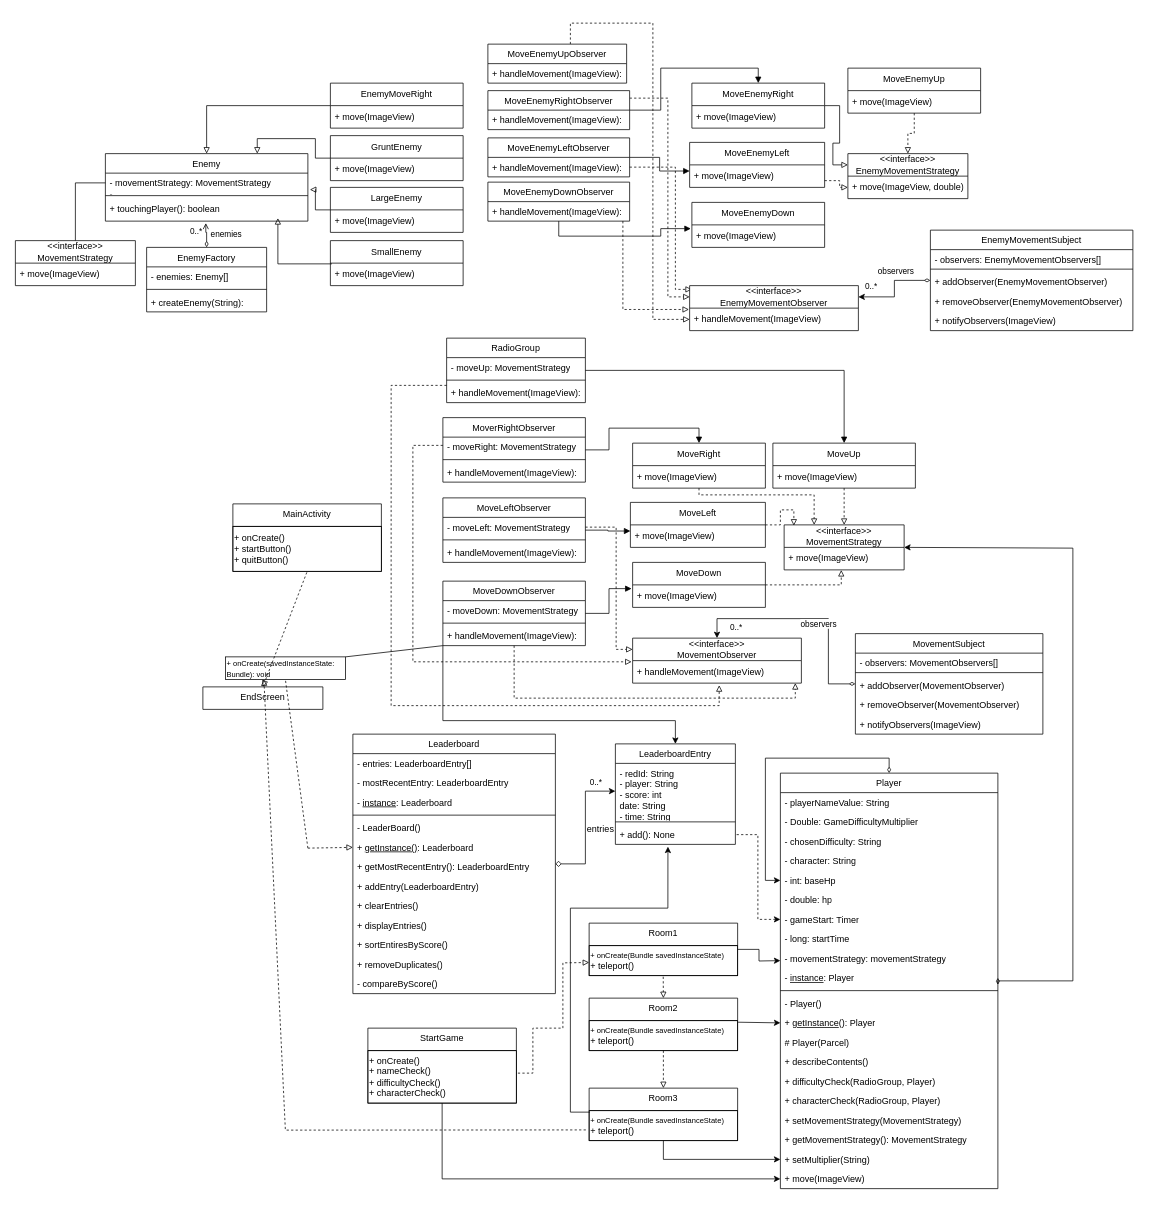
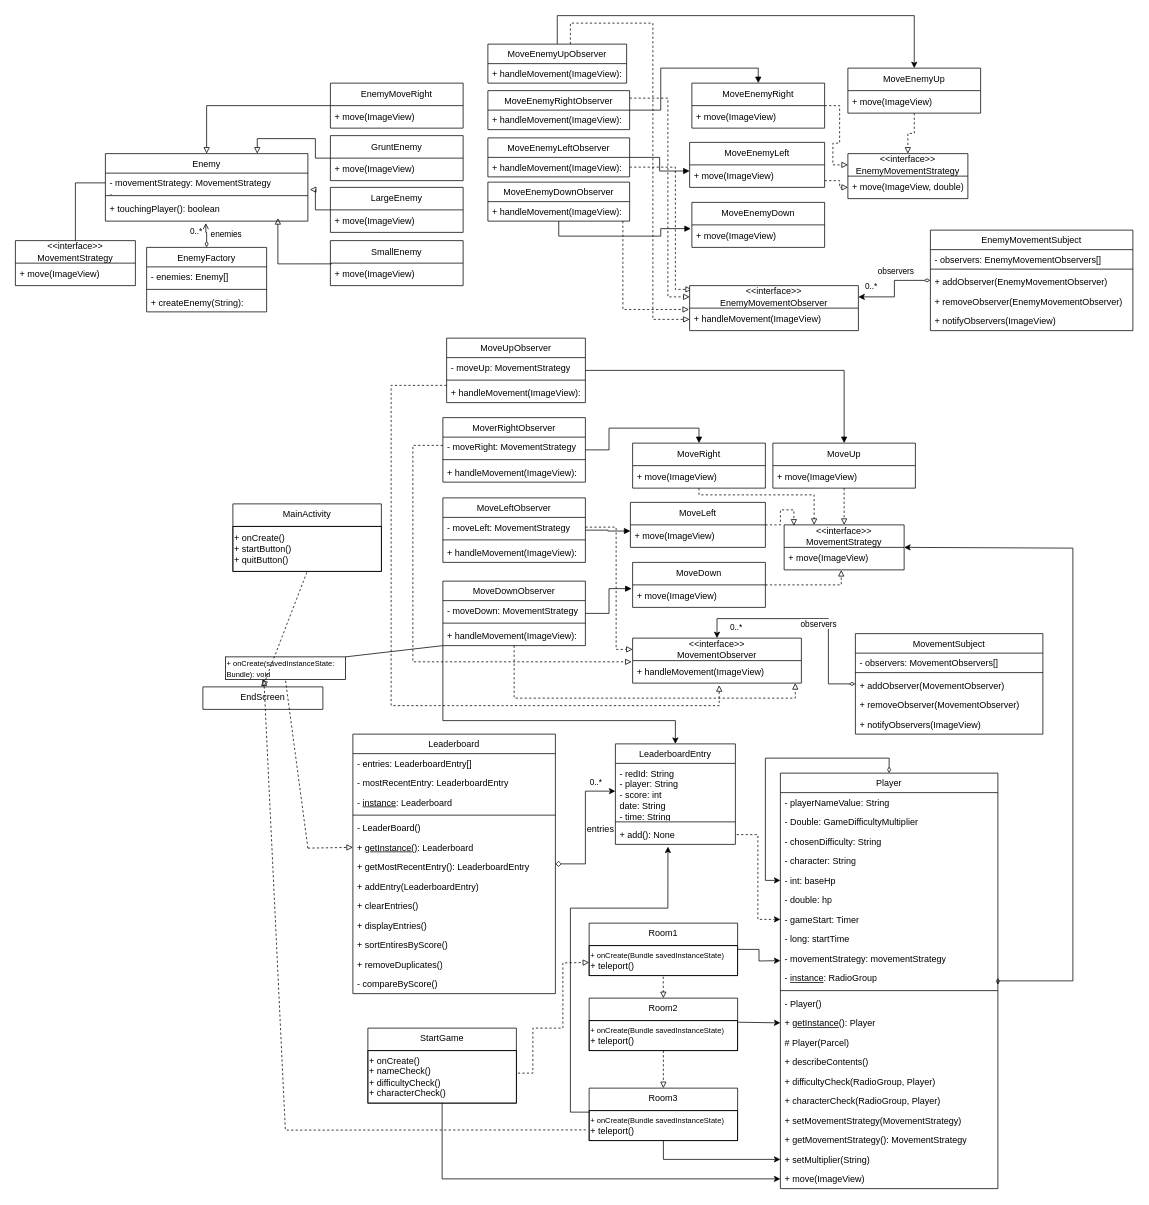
none -> (745, 15)
(840, 135) -> (840, 135)
(516, 349) -> (516, 349)
(826, 979) -> (836, 979)
